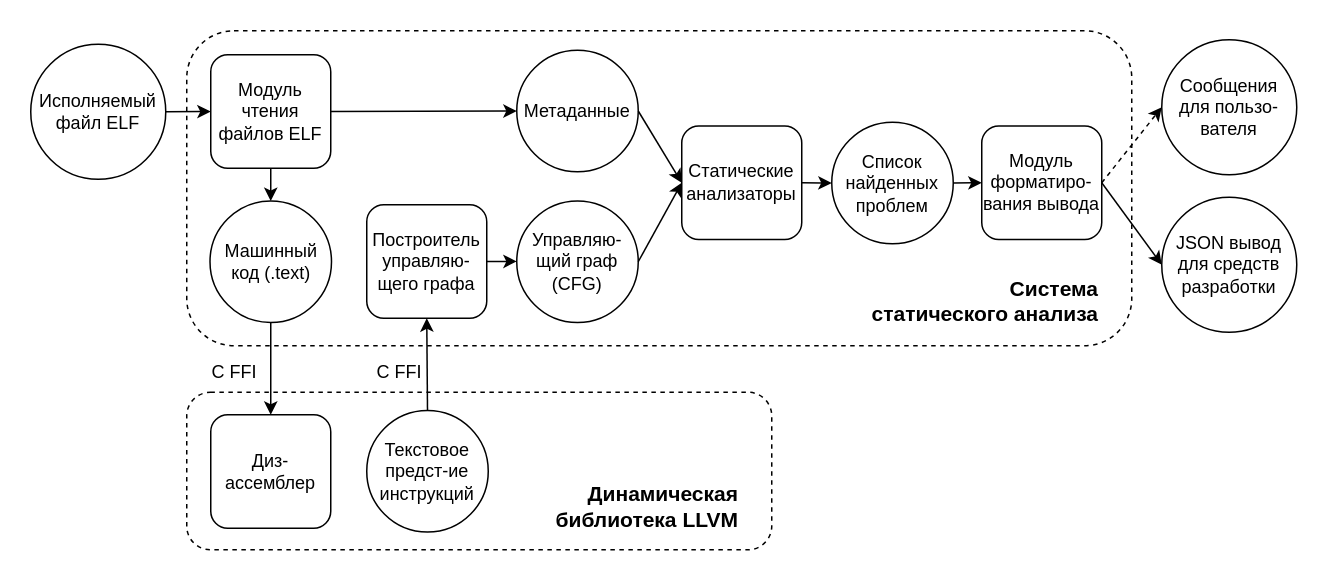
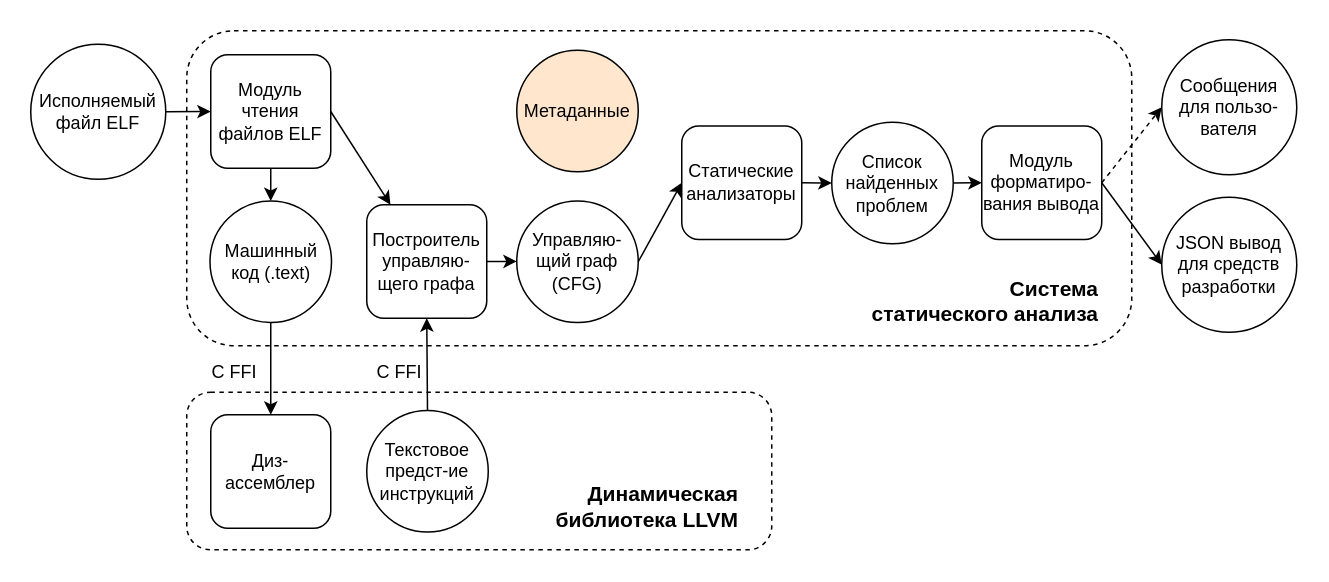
(419, 111) -> (358, 154)
(578, 111) -> (578, 111)
(658, 143) -> none
